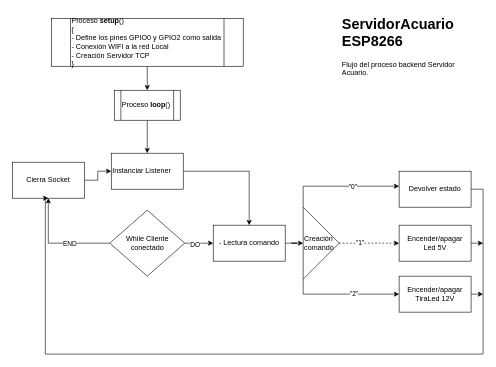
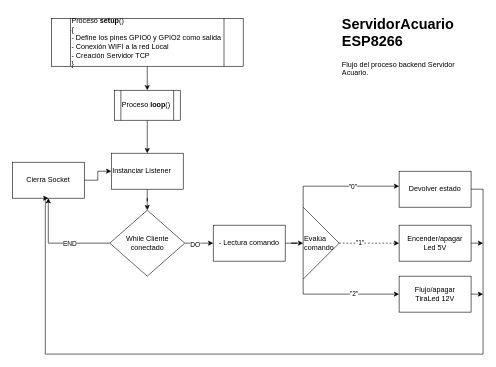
(248, 171) -> (147, 198)
(322, 243) -> (322, 243)
(435, 294) -> (435, 294)
